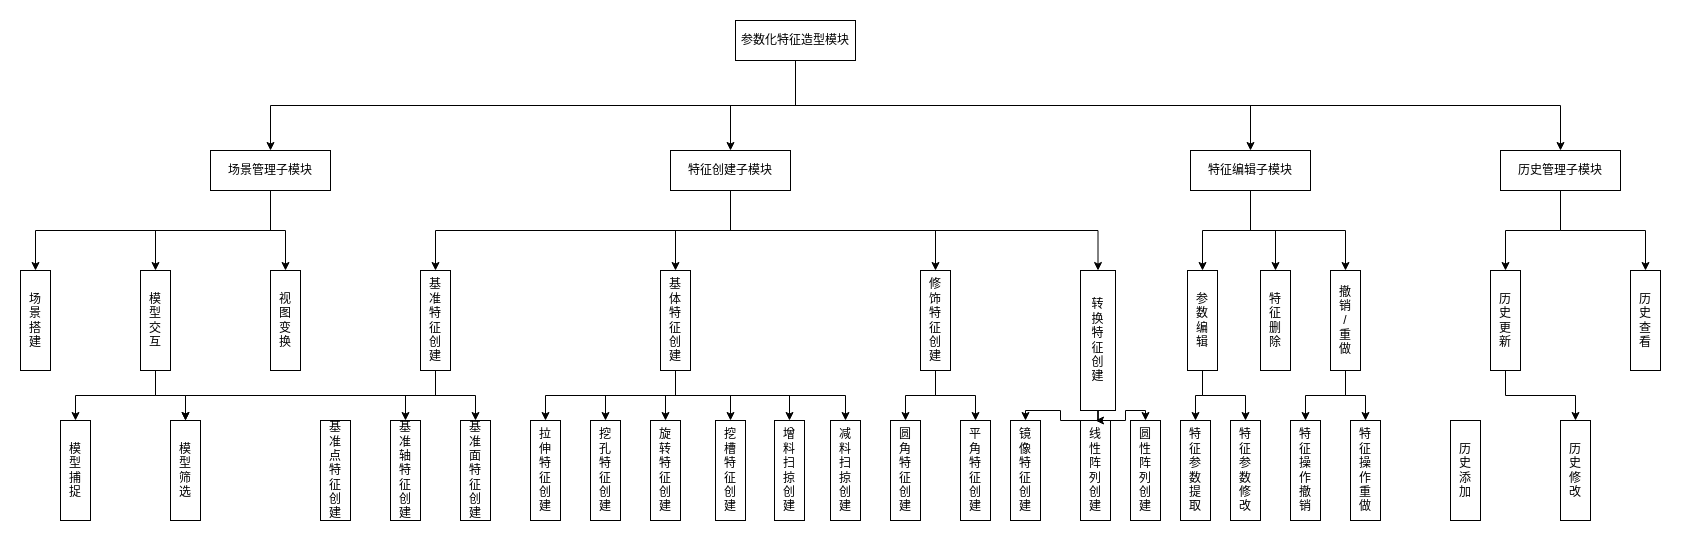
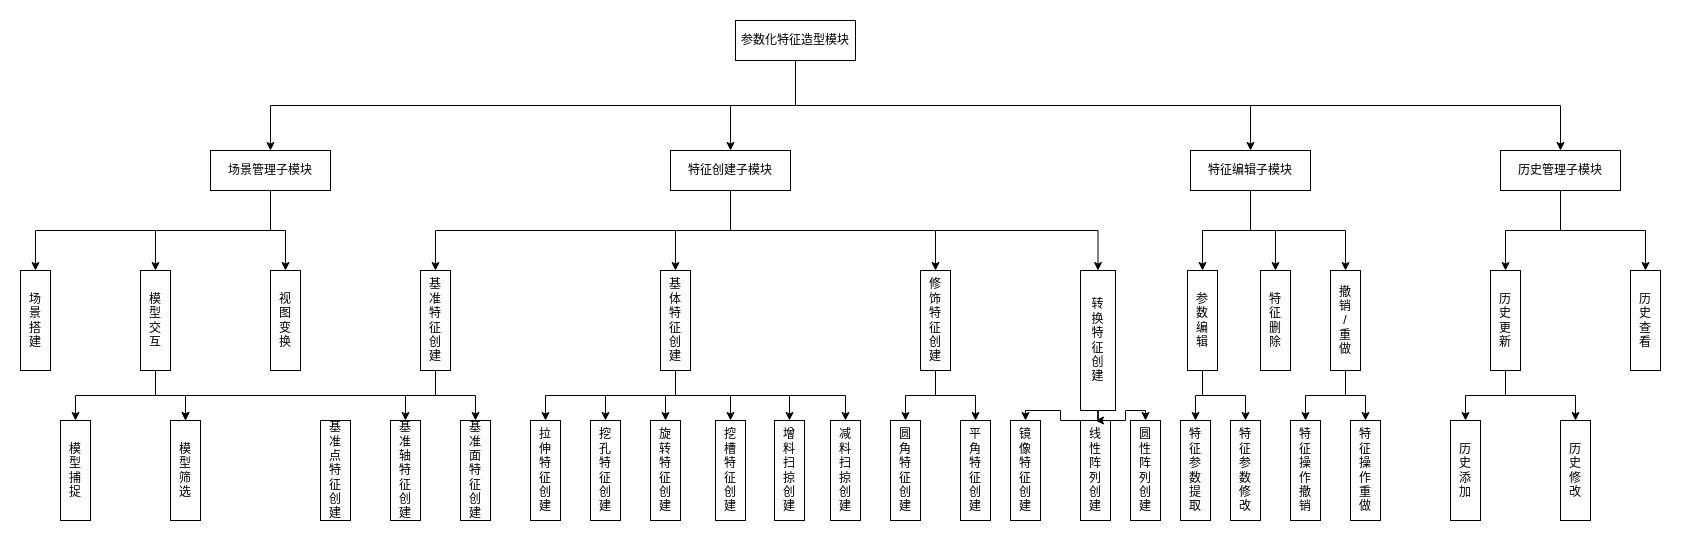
none -> (1477, 396)
